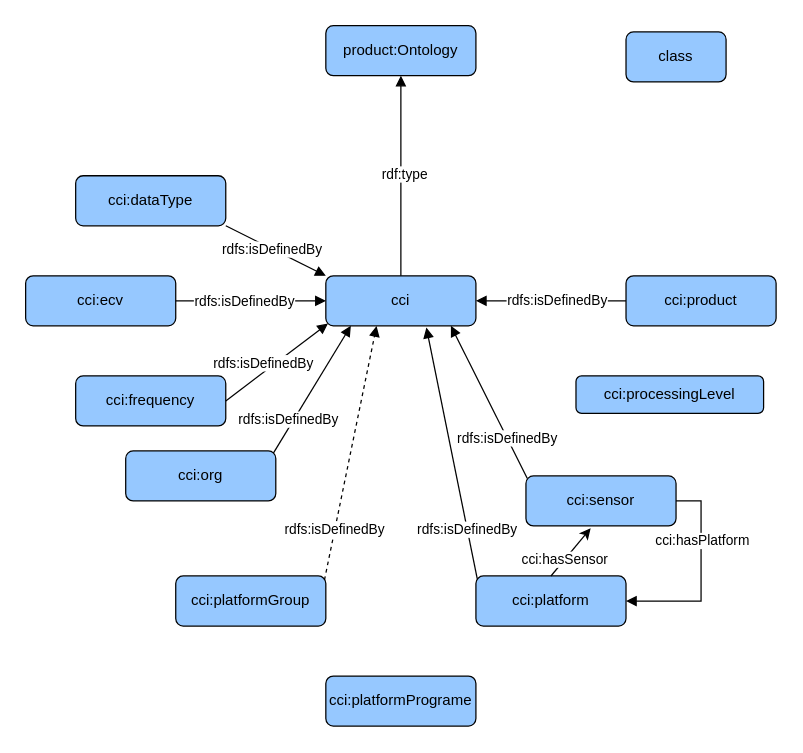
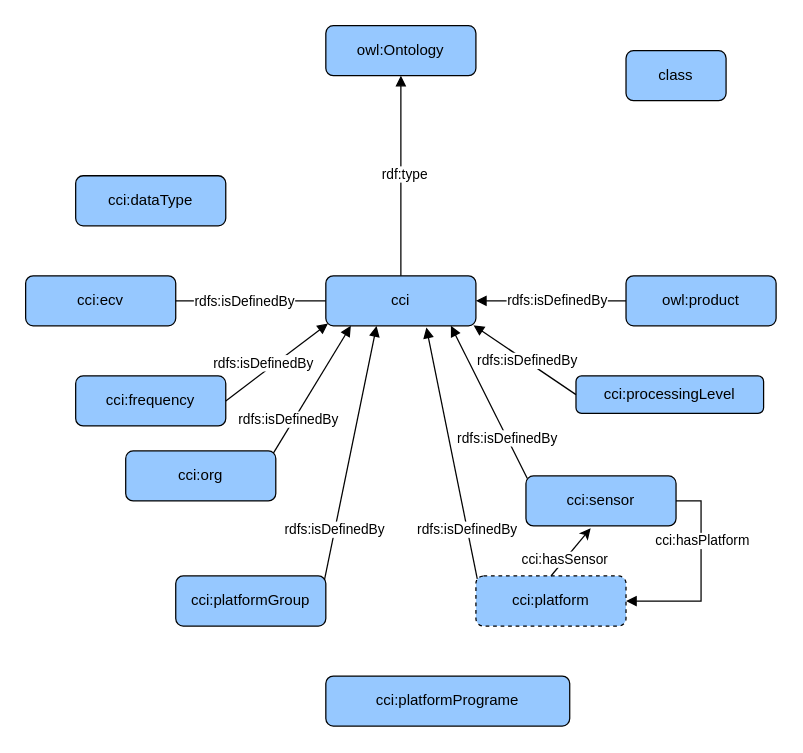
(401, 51) -> (401, 51)
(676, 57) -> (676, 76)
(271, 248) -> none
(314, 301) -> (318, 301)
(701, 301) -> (701, 301)
none -> (529, 363)
(355, 429) -> (355, 429)
(551, 601) -> (551, 601)
(401, 701) -> (448, 701)
